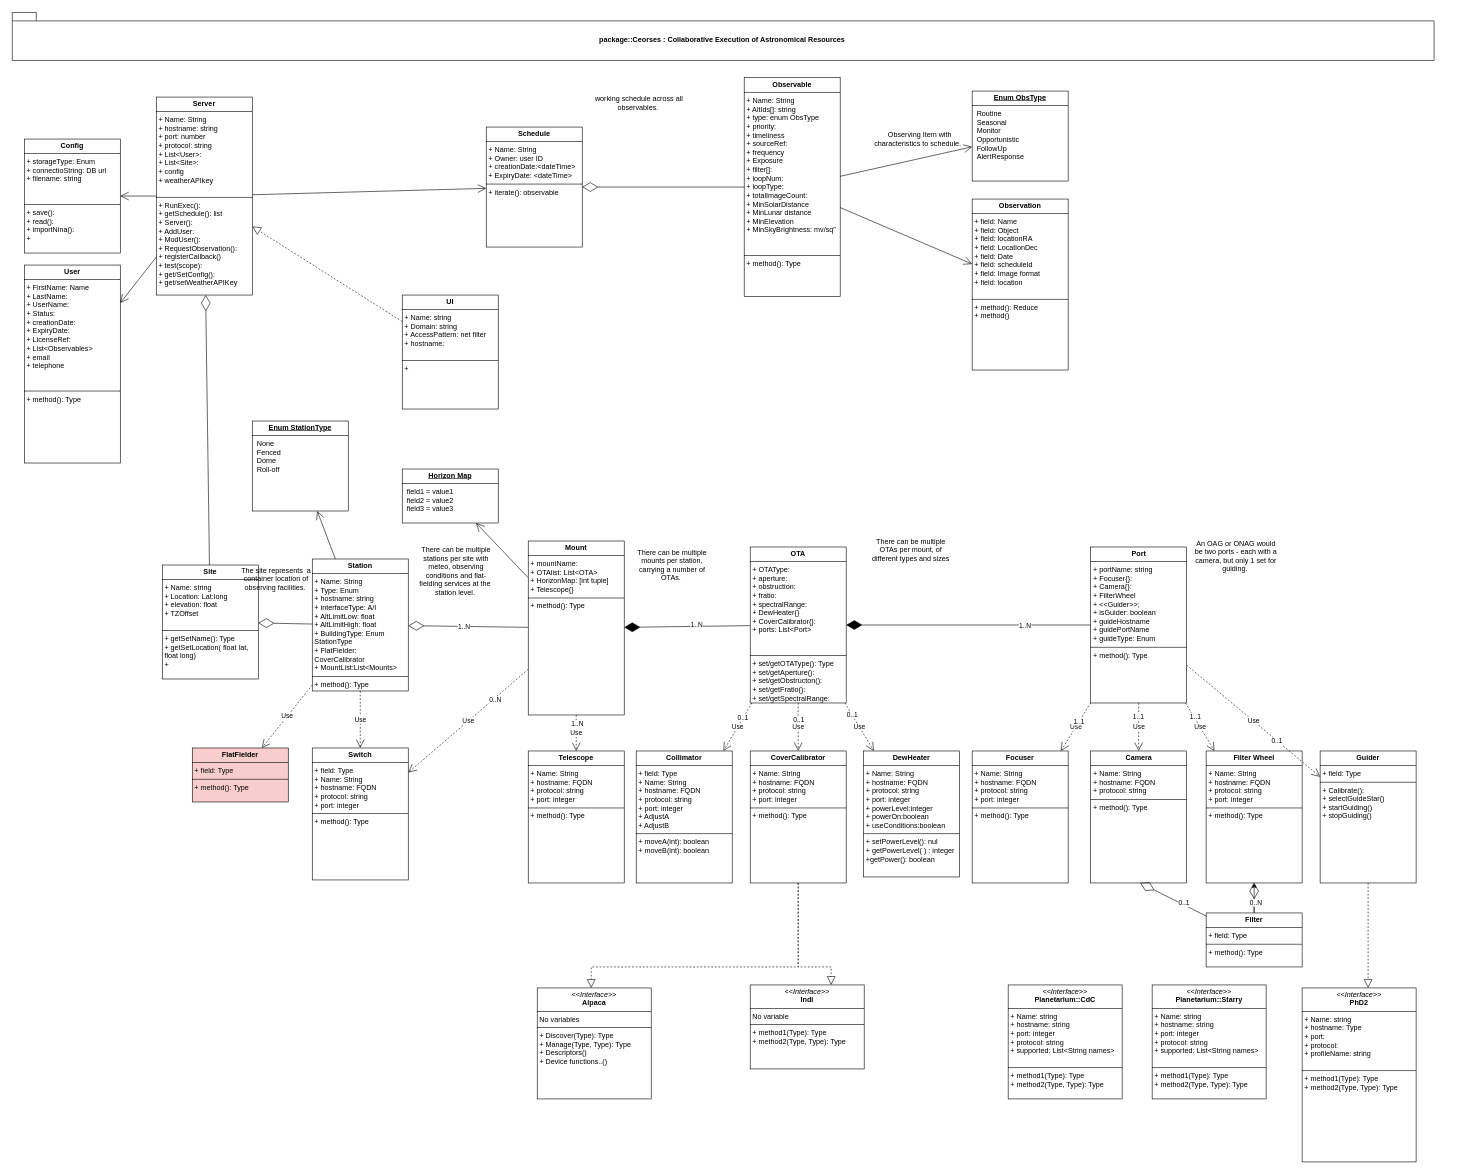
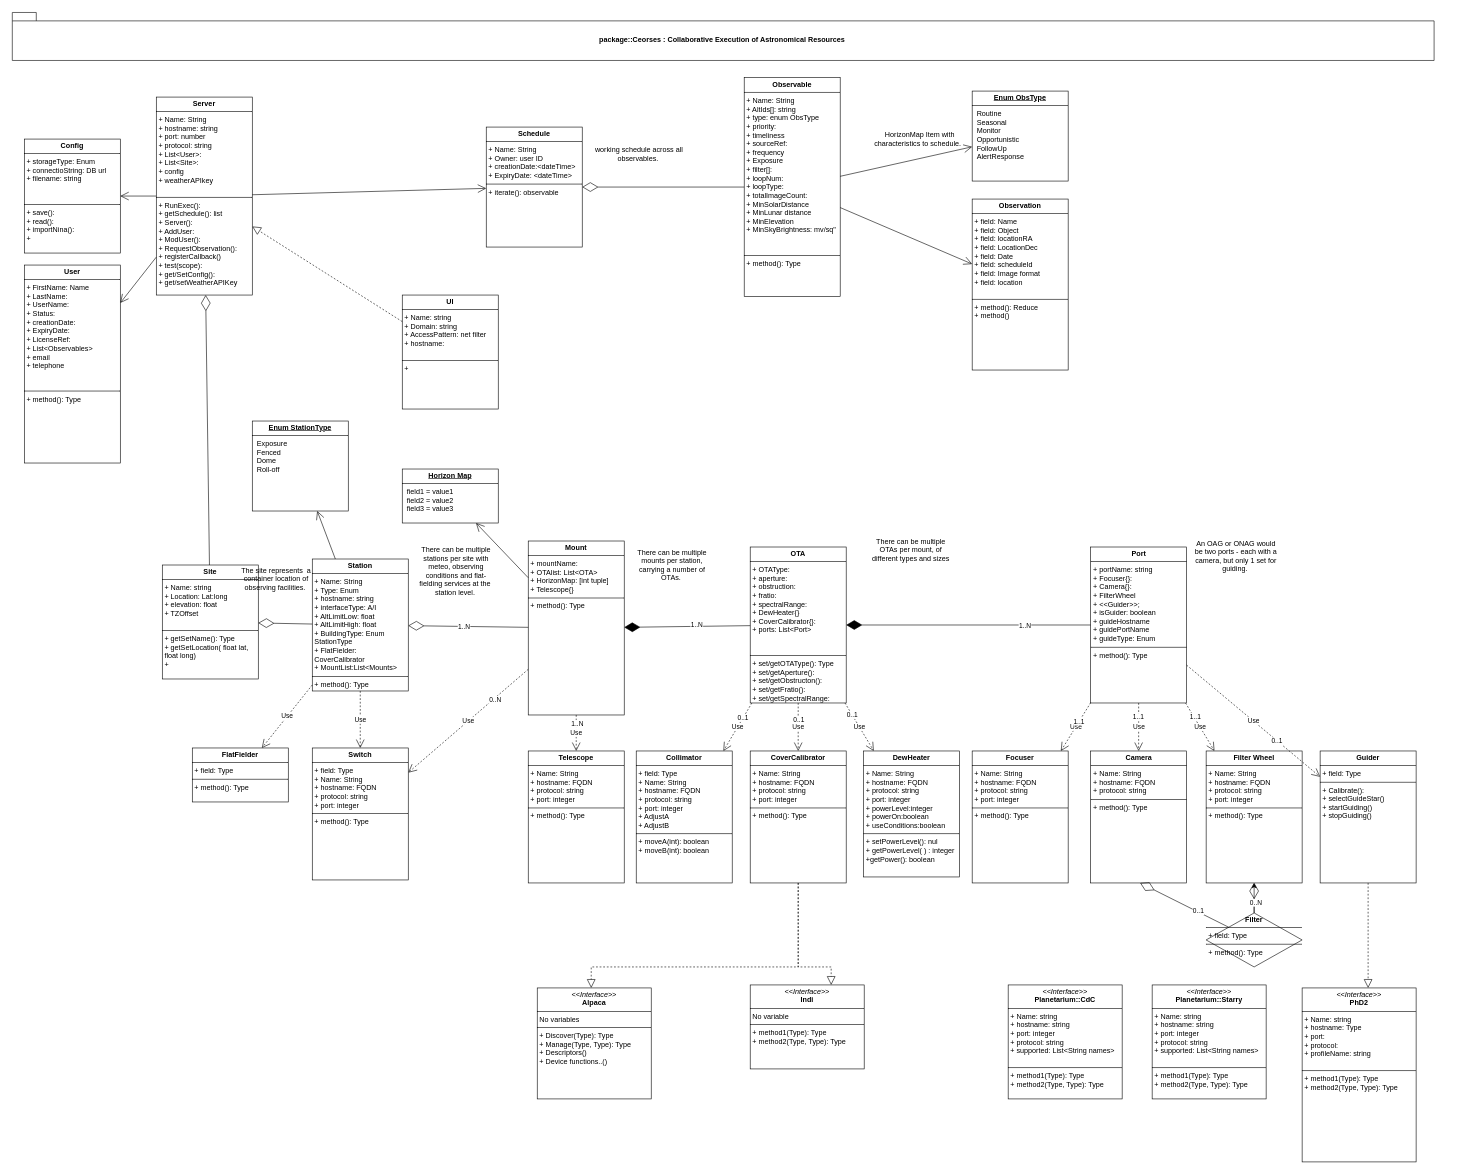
(639, 103) -> (639, 154)
(920, 139) -> (920, 139)
(283, 443) -> (283, 443)
(240, 775) -> (240, 775)
(1254, 940) -> (1254, 940)
